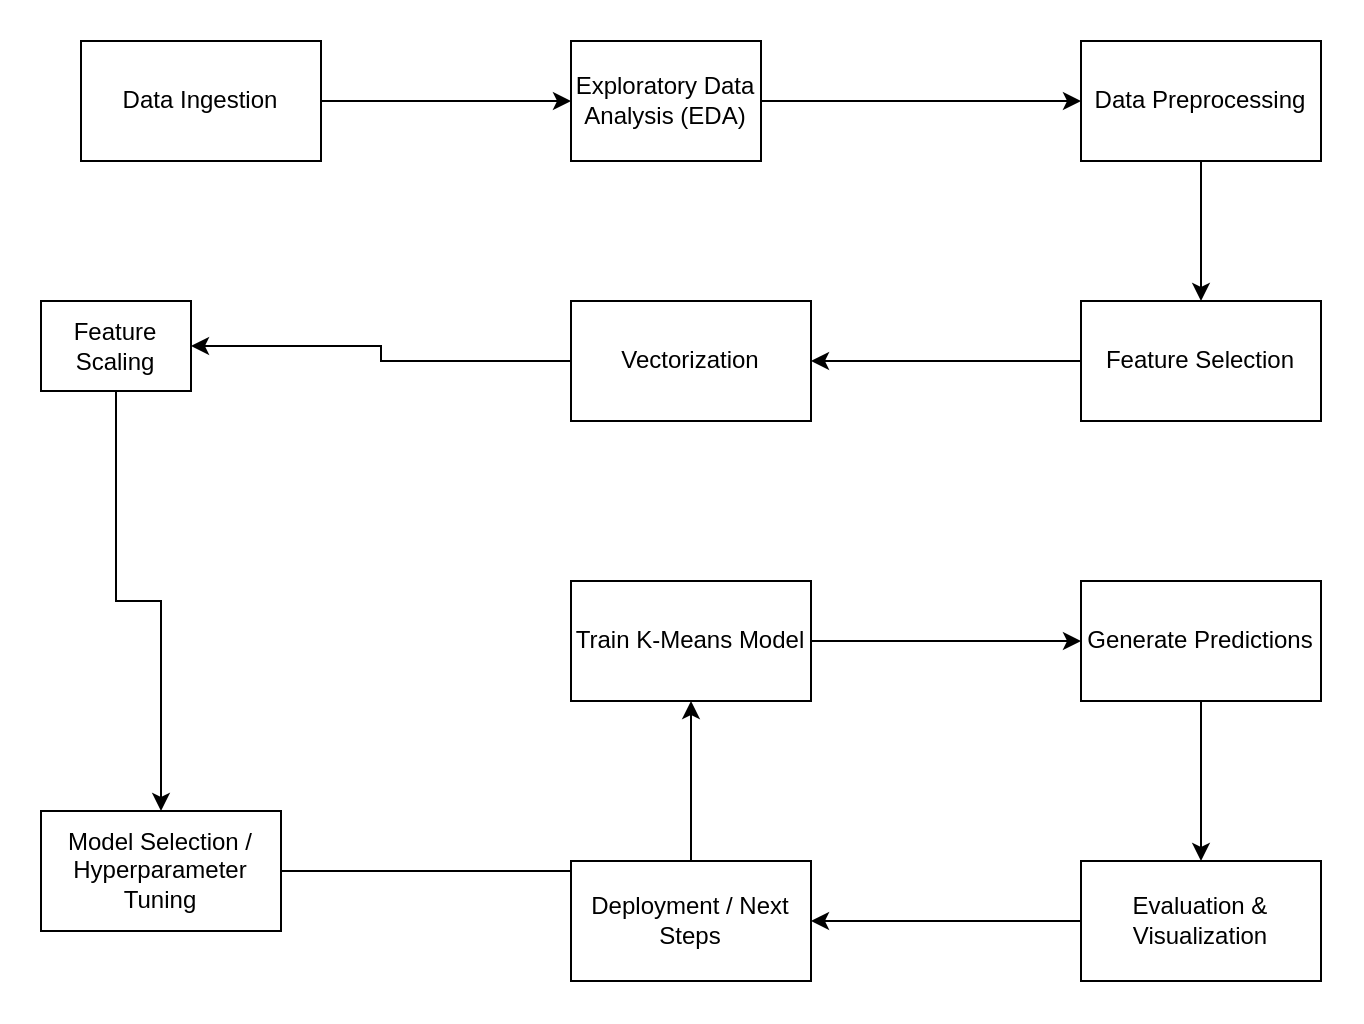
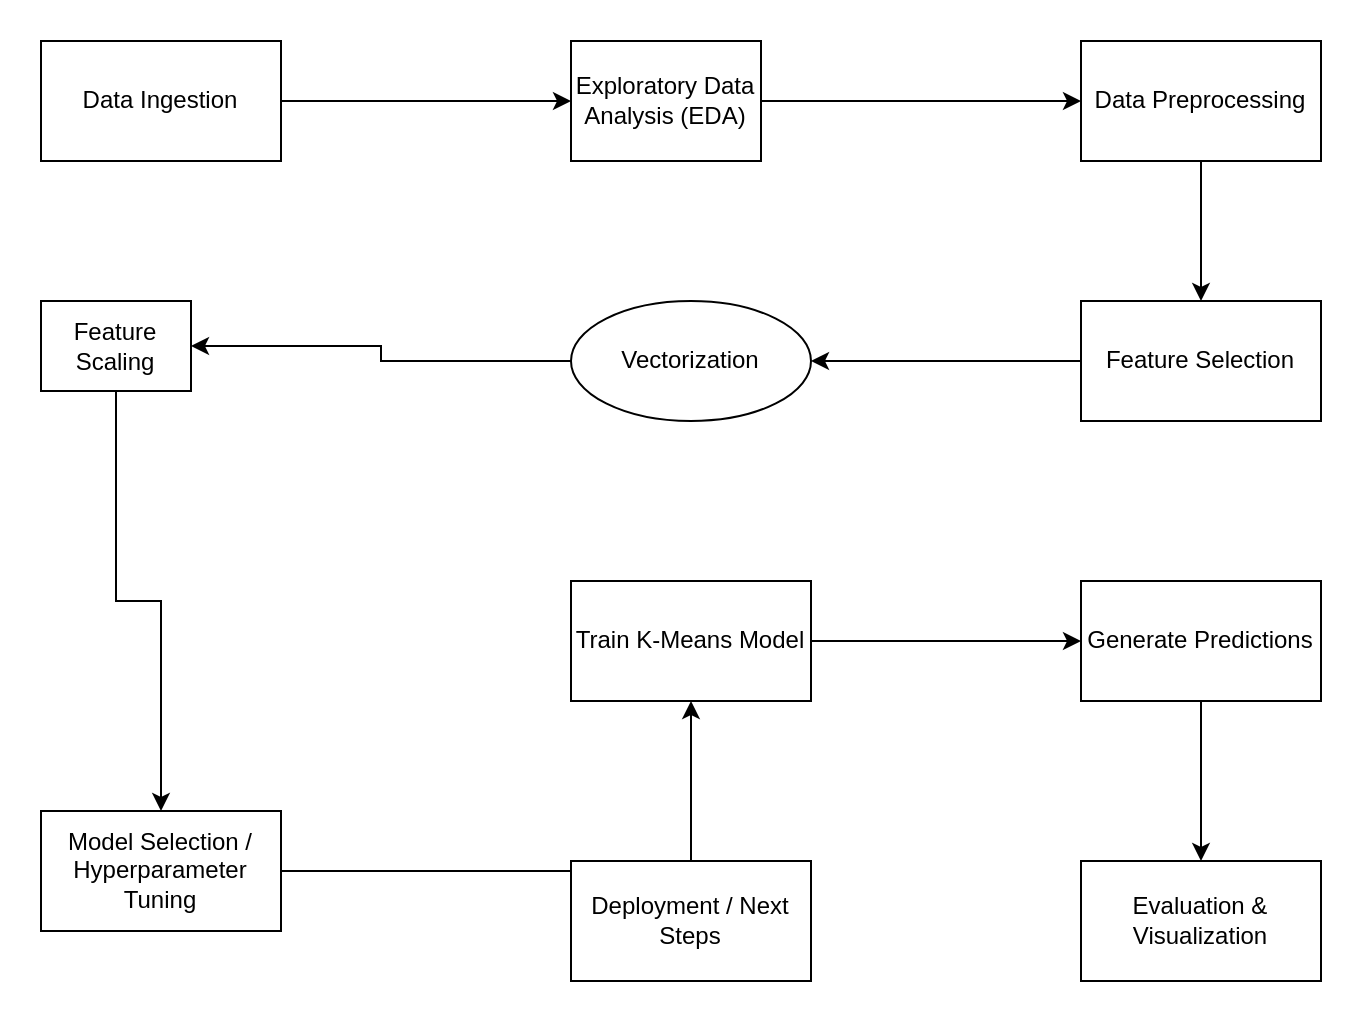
(201, 101) -> (161, 101)
(691, 361) -> (691, 361)
(953, 921) -> none
